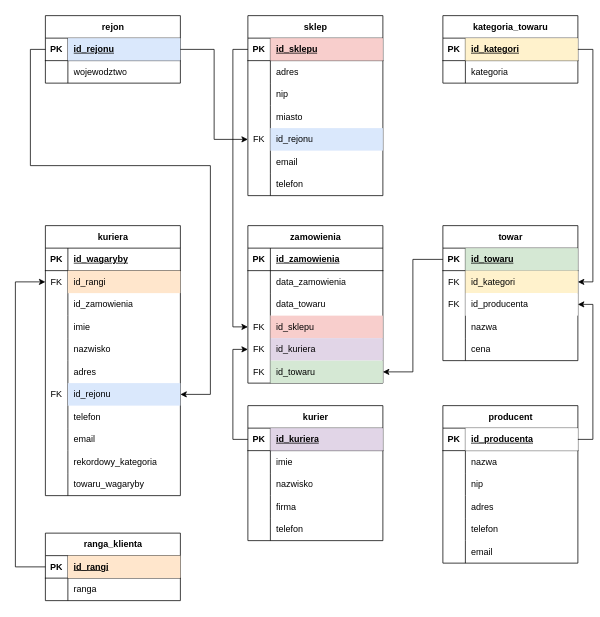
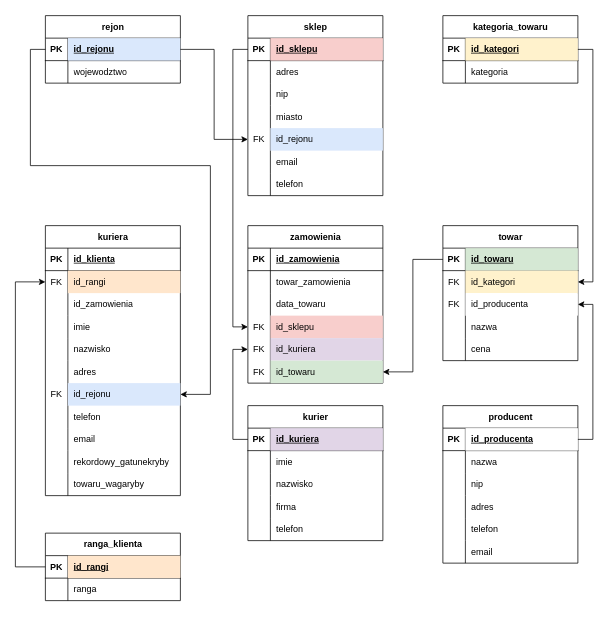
(100, 259) -> (96, 259)
(312, 282) -> (314, 282)
(121, 462) -> (127, 462)
